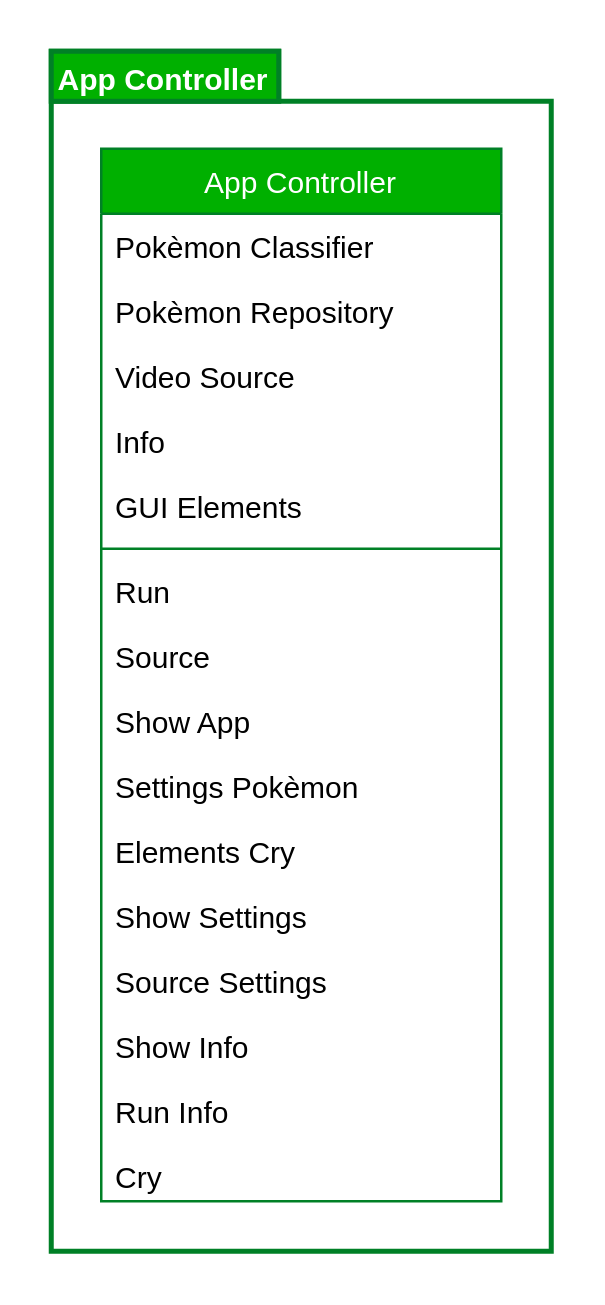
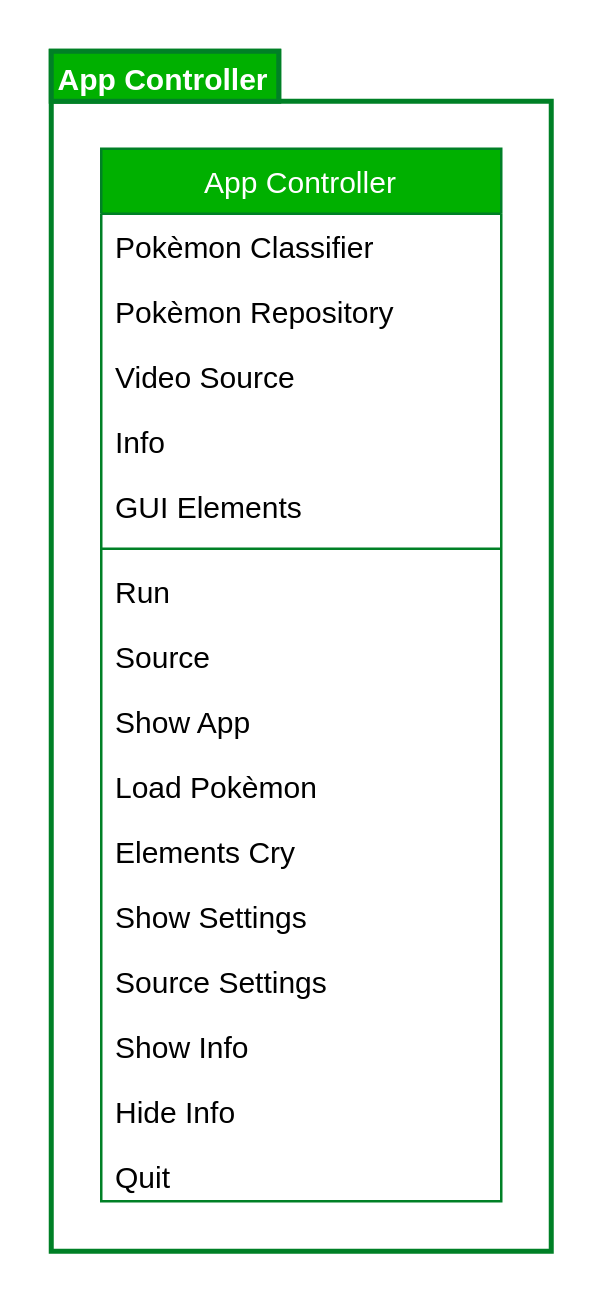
(242, 788) -> (212, 788)
(178, 1113) -> (183, 1113)
(140, 1178) -> (145, 1178)
